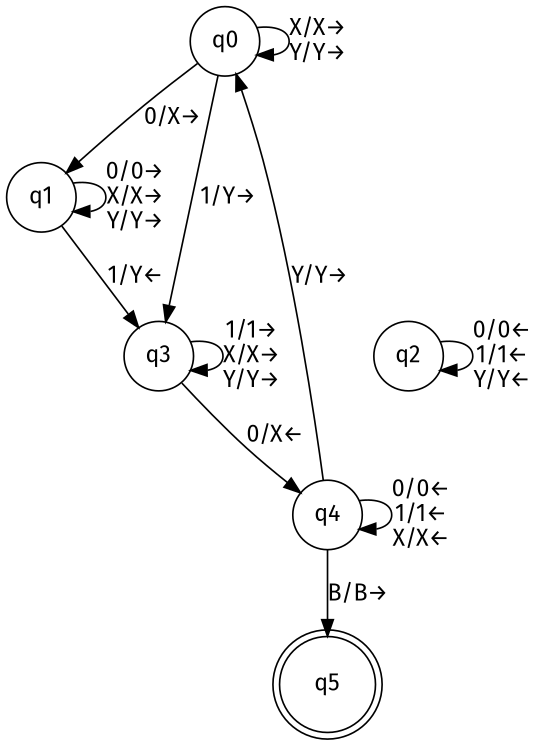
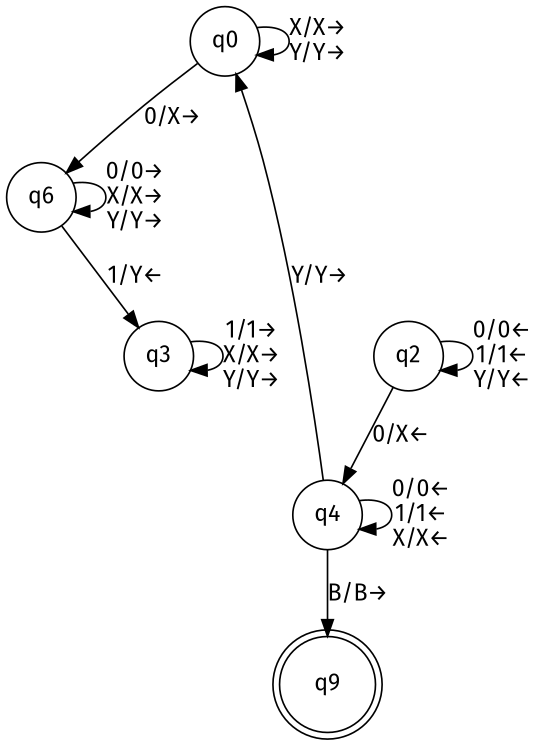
(194, 190) -> none
(41, 197) -> (41, 197)
(233, 435) -> (372, 428)
(328, 684) -> (328, 684)
